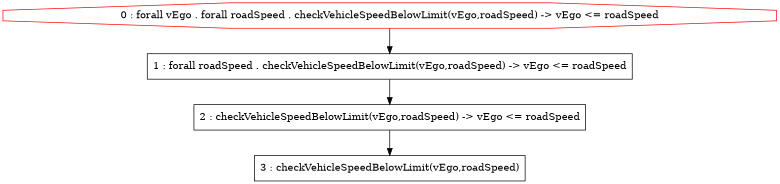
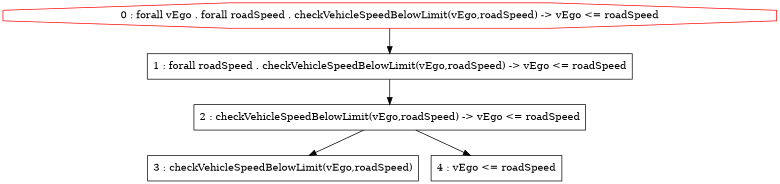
none -> (497, 168)
